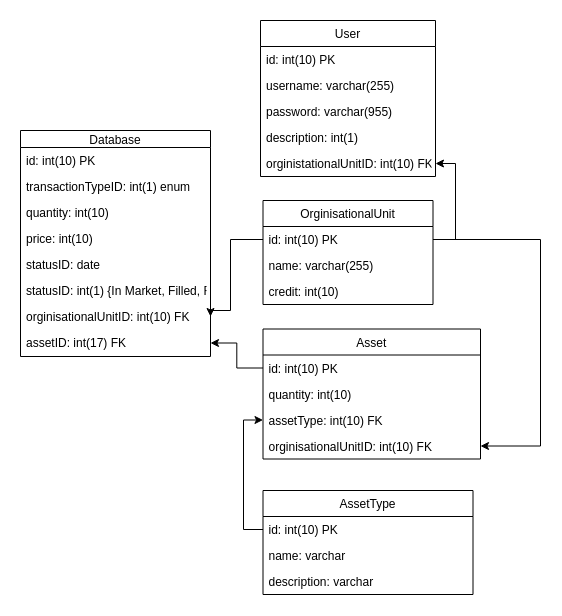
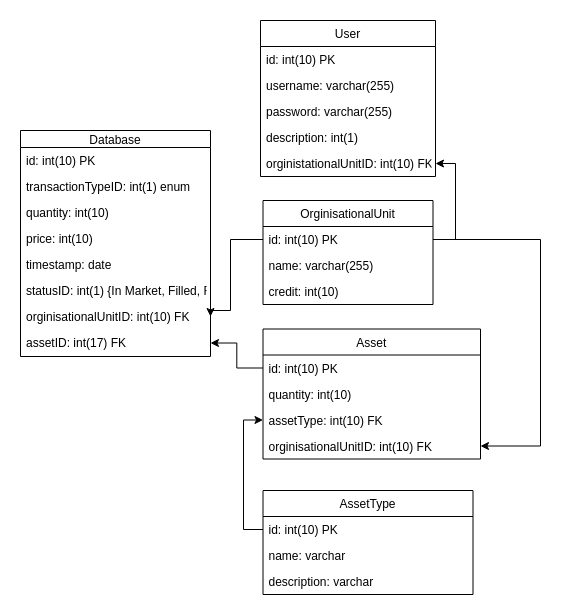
(337, 112) -> (337, 112)
(70, 265) -> (72, 265)
